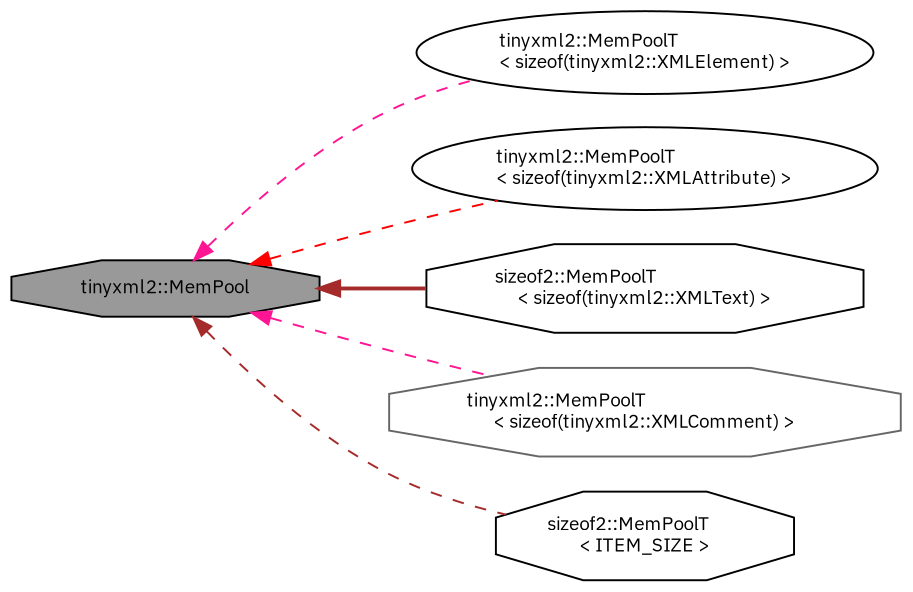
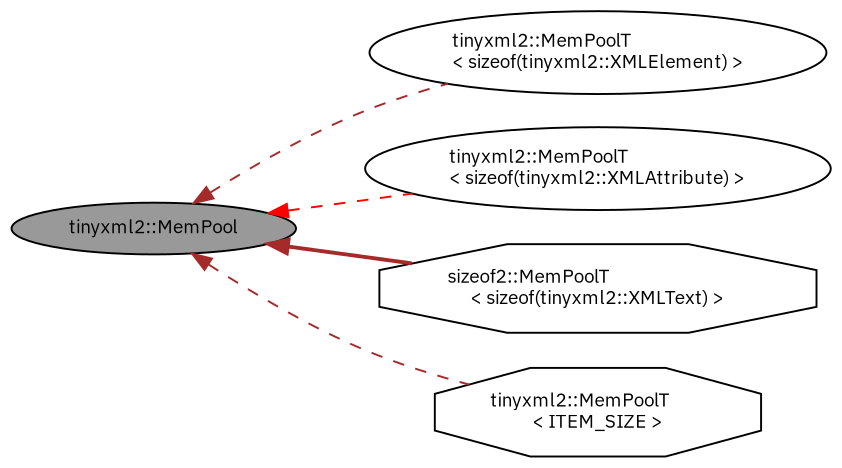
(330, 145) -> (325, 129)
(165, 288) -> (154, 229)
(645, 412) -> none
(645, 536) -> (598, 412)
